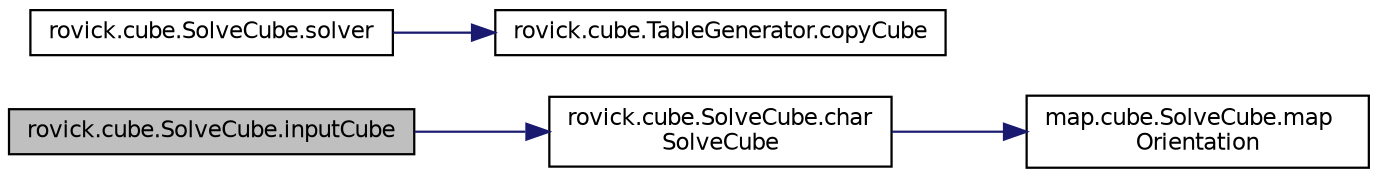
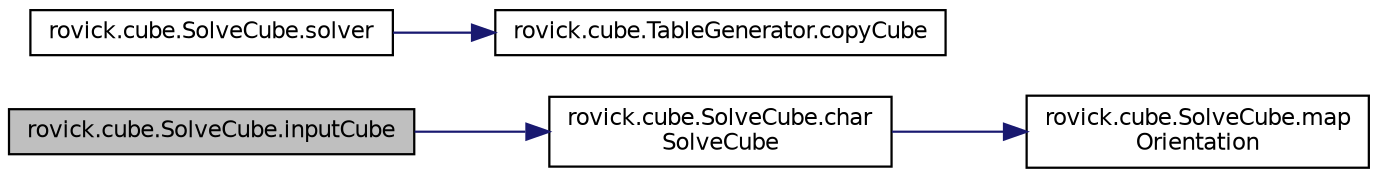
(1198, 132) -> (1198, 132)
